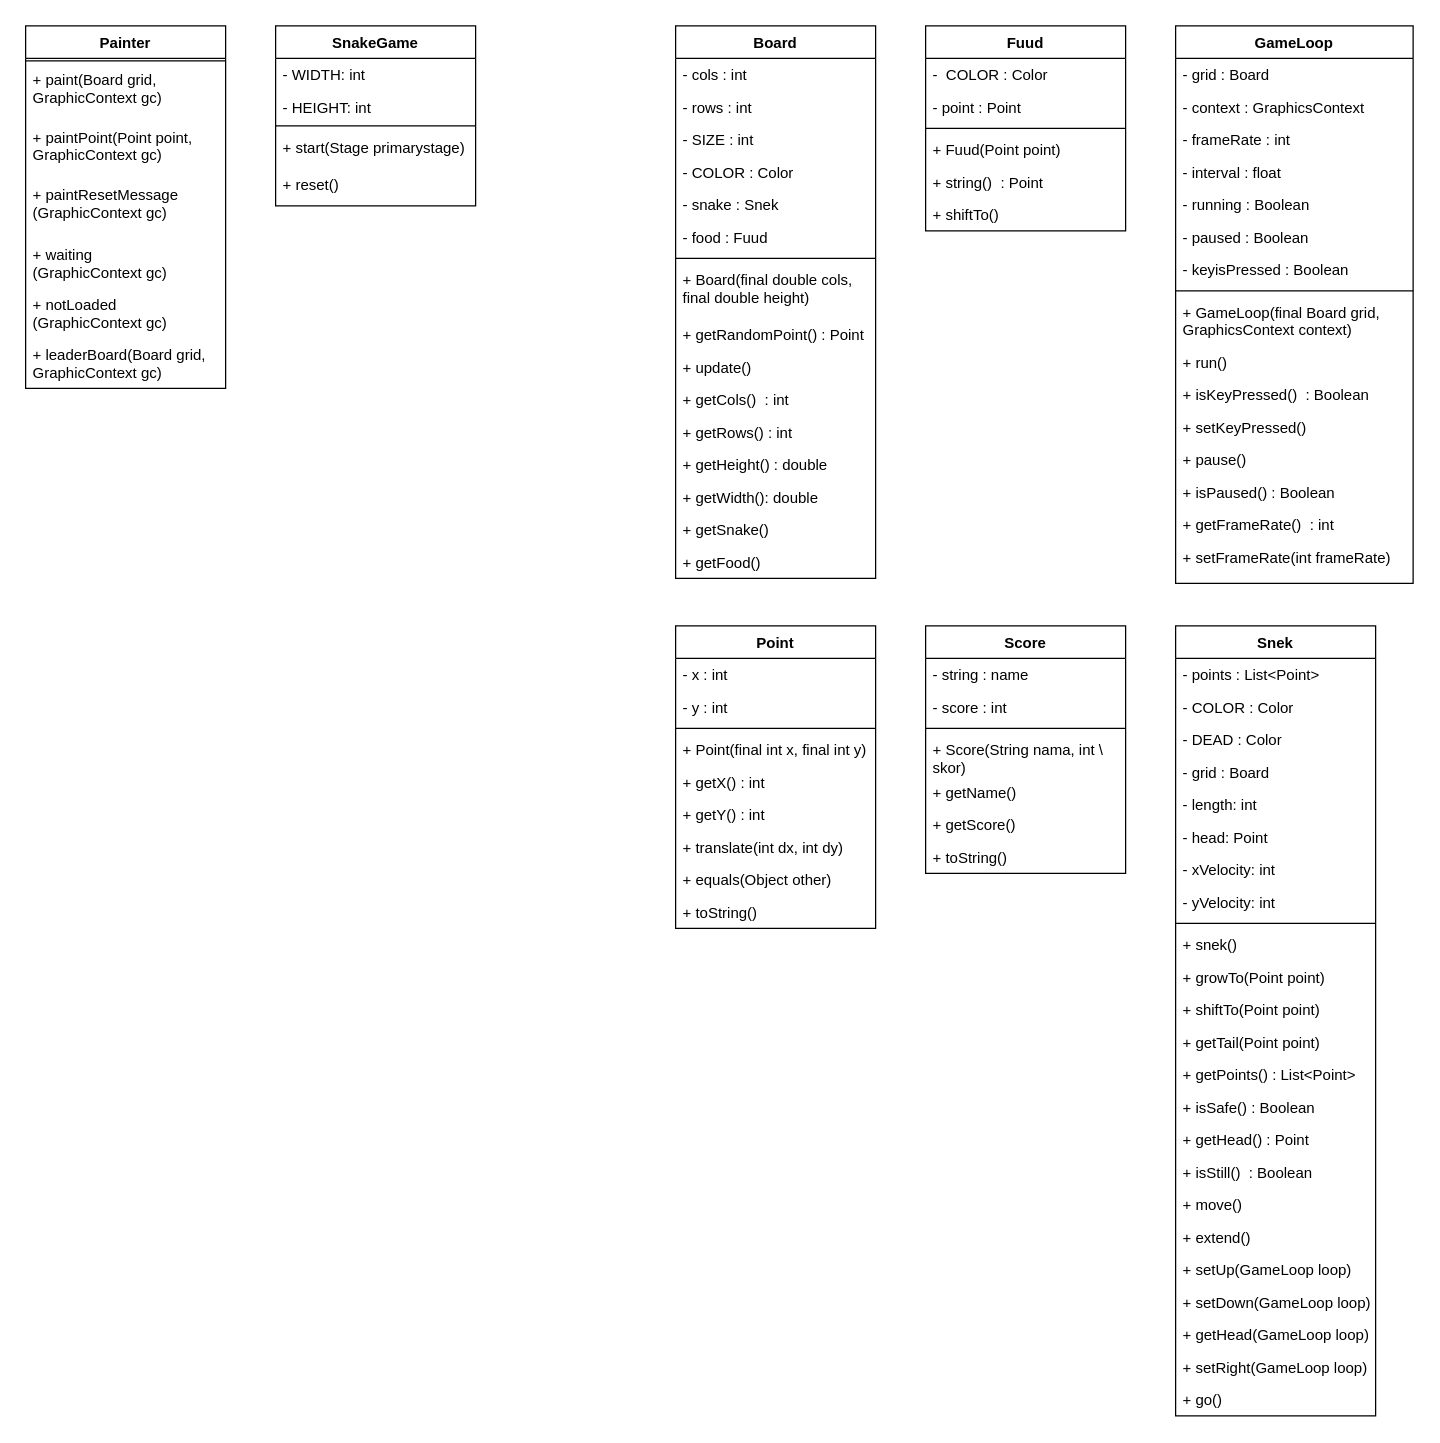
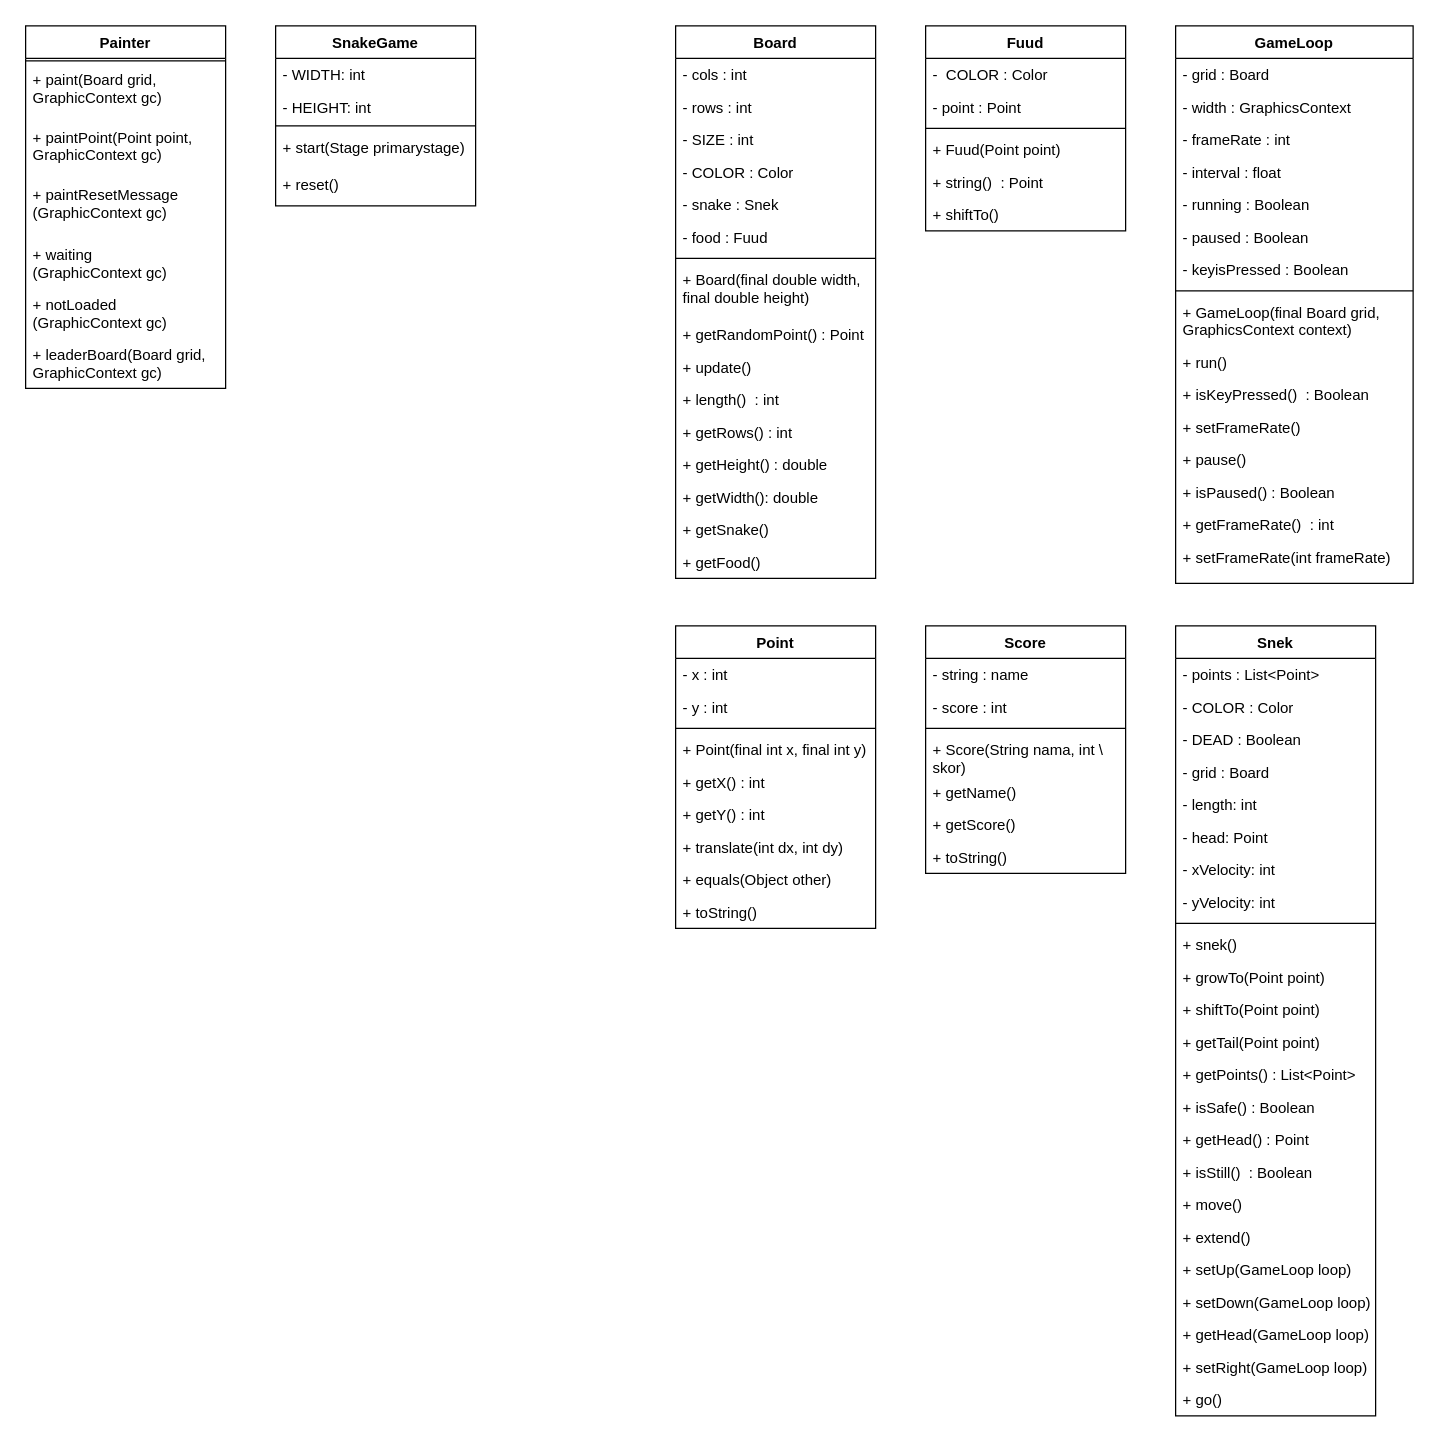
(1286, 108) -> (1276, 108)
(776, 280) -> (780, 280)
(746, 400) -> (742, 400)
(1252, 428) -> (1248, 428)
(1232, 740) -> (1240, 740)
